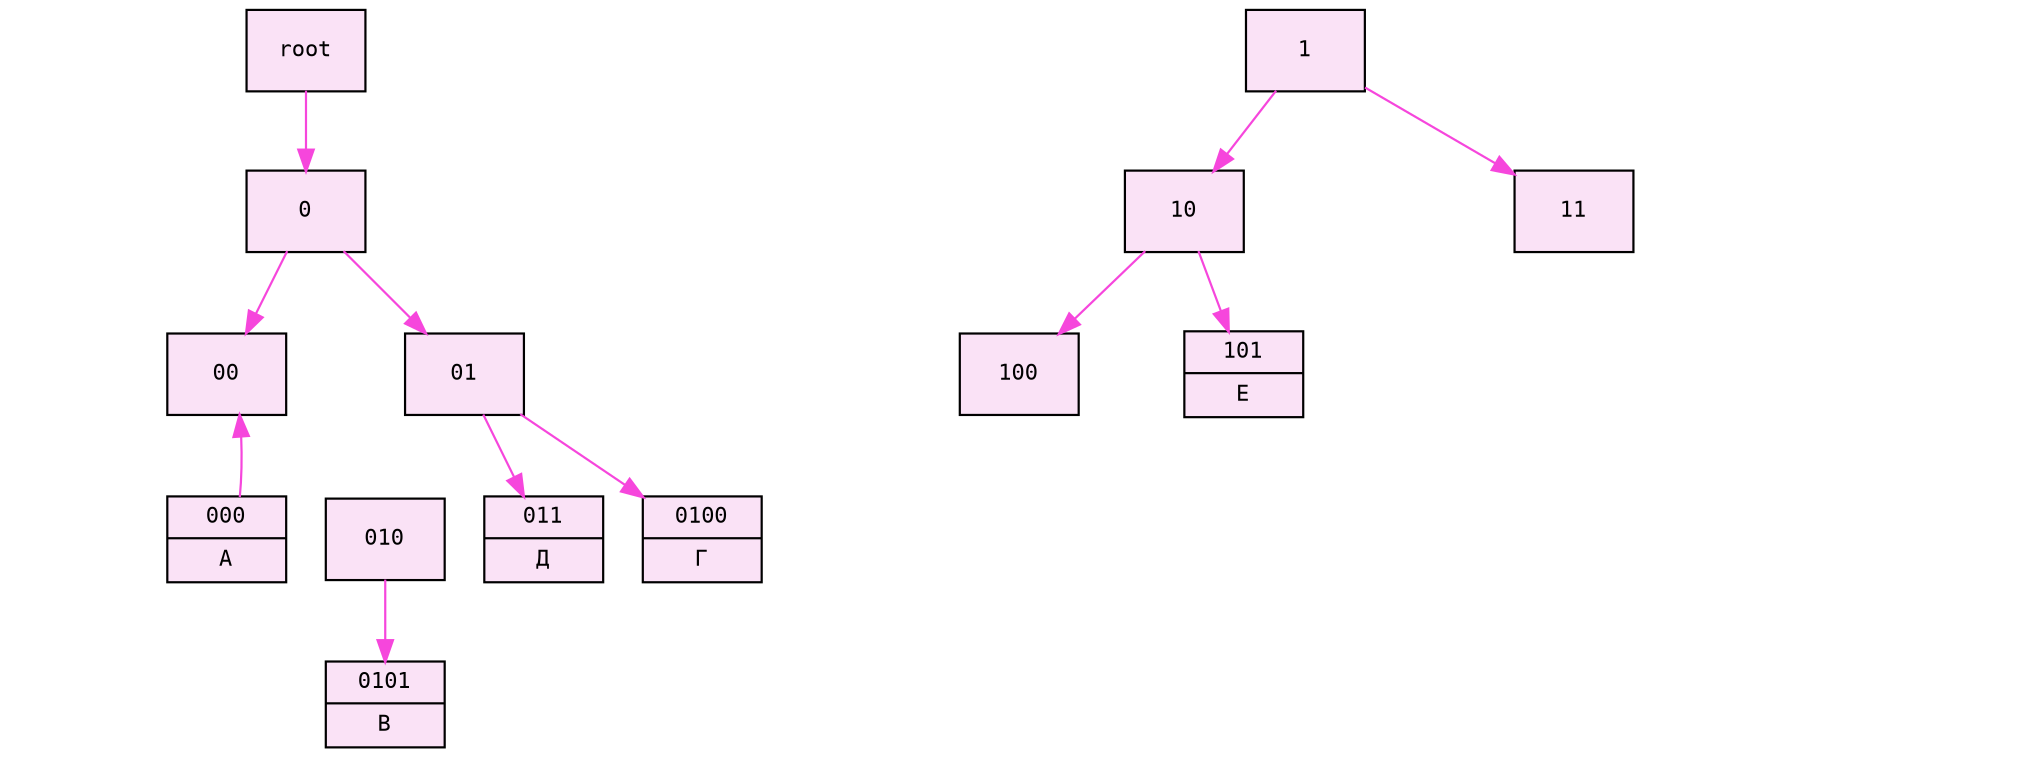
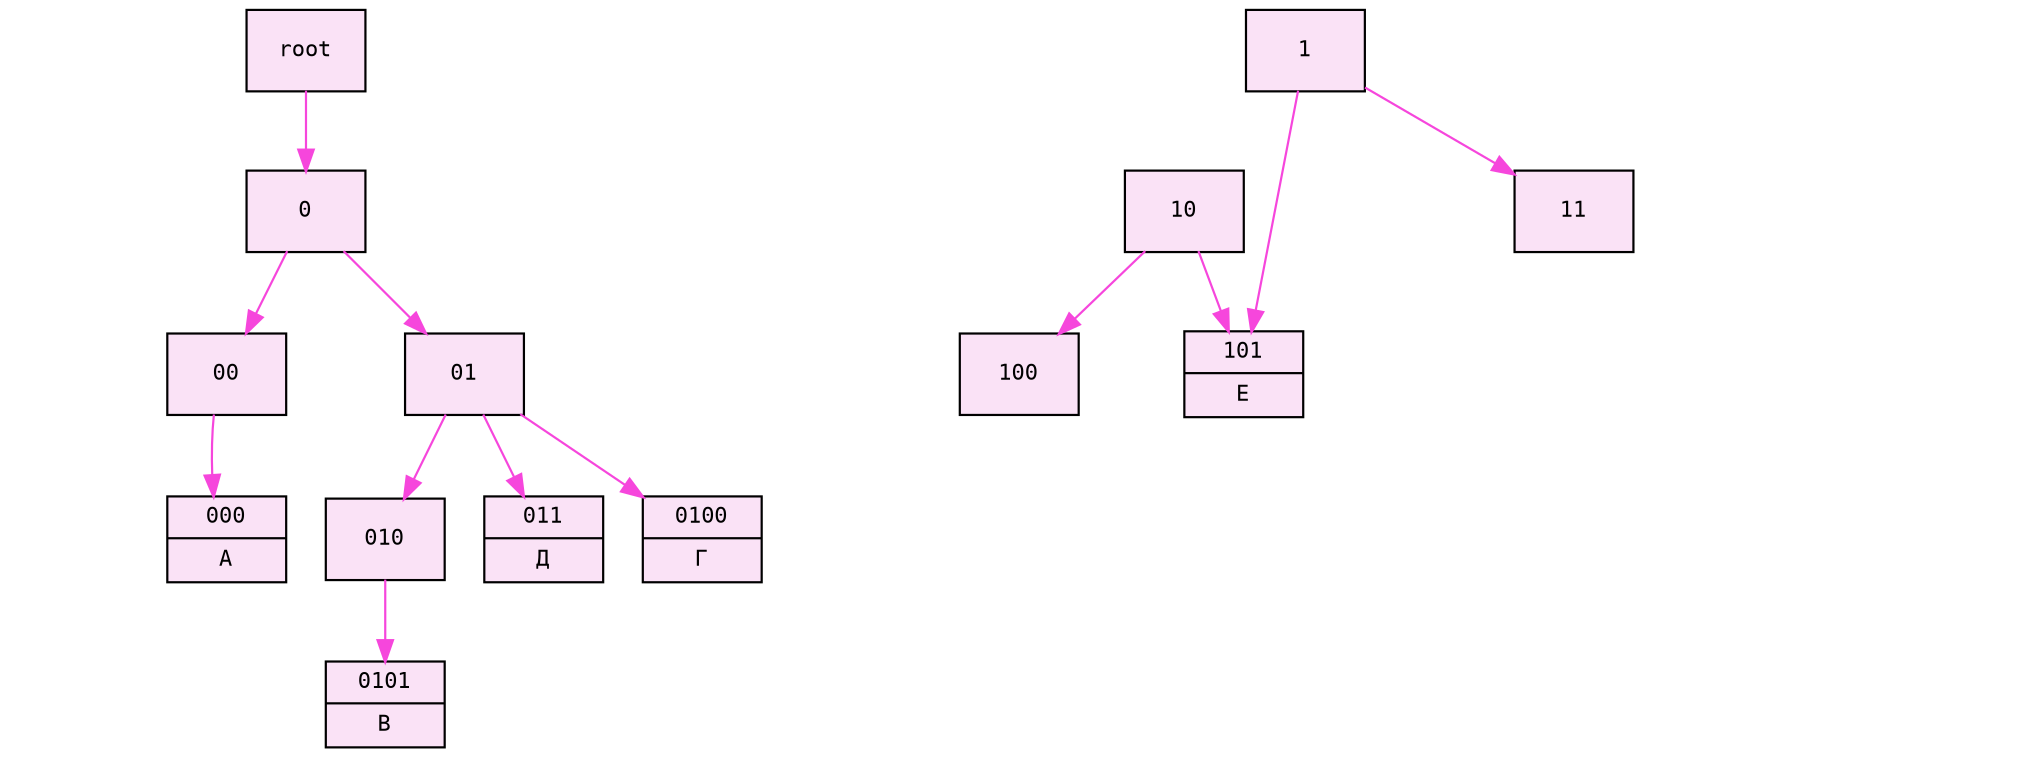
(1252, 122) -> (1277, 200)
none -> (430, 447)
(241, 467) -> (212, 445)
